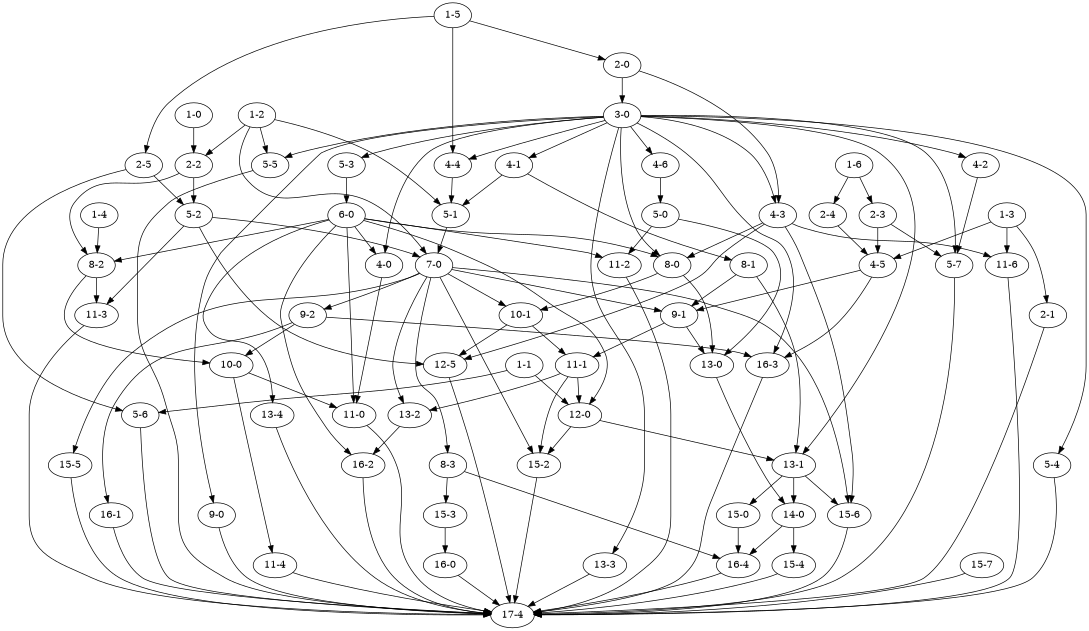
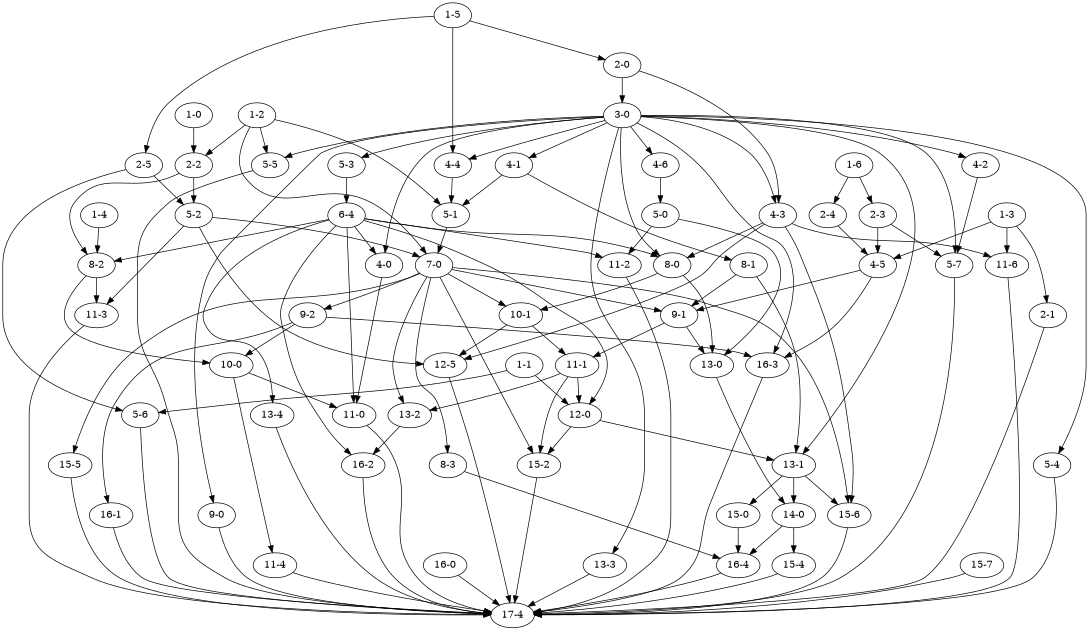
(347, 215) -> (347, 215)
(445, 515) -> none
